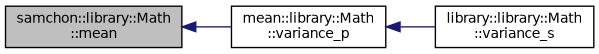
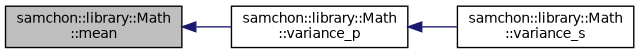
(309, 27) -> (320, 27)
(515, 27) -> (546, 27)
